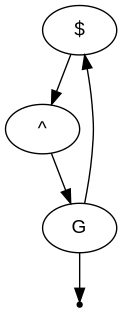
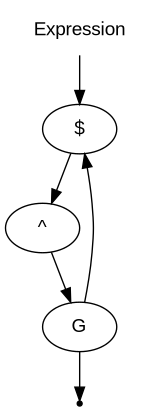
none -> (80, 30)
